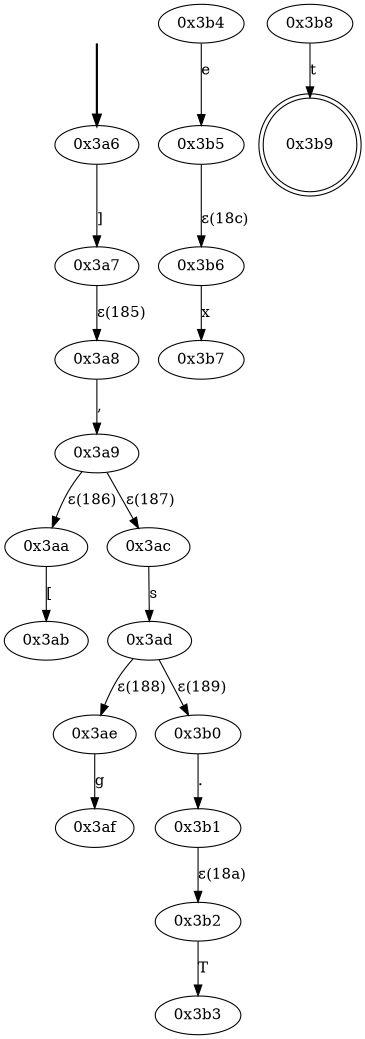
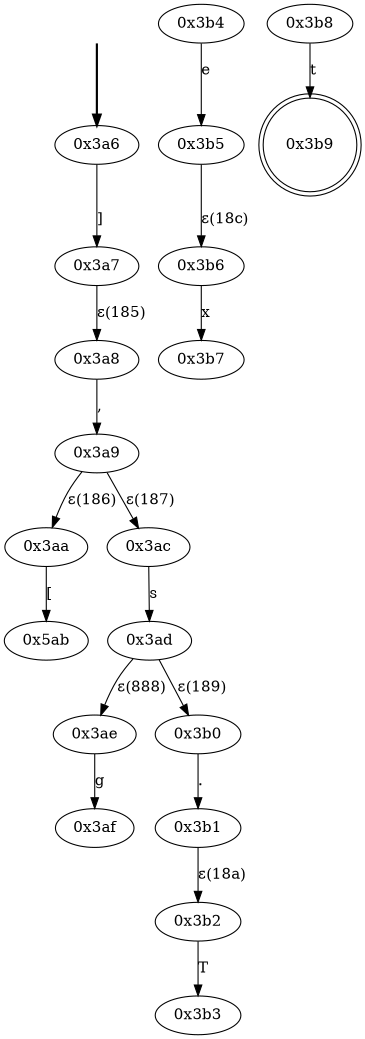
(46, 641) -> (46, 641)
(142, 688) -> (142, 688)
